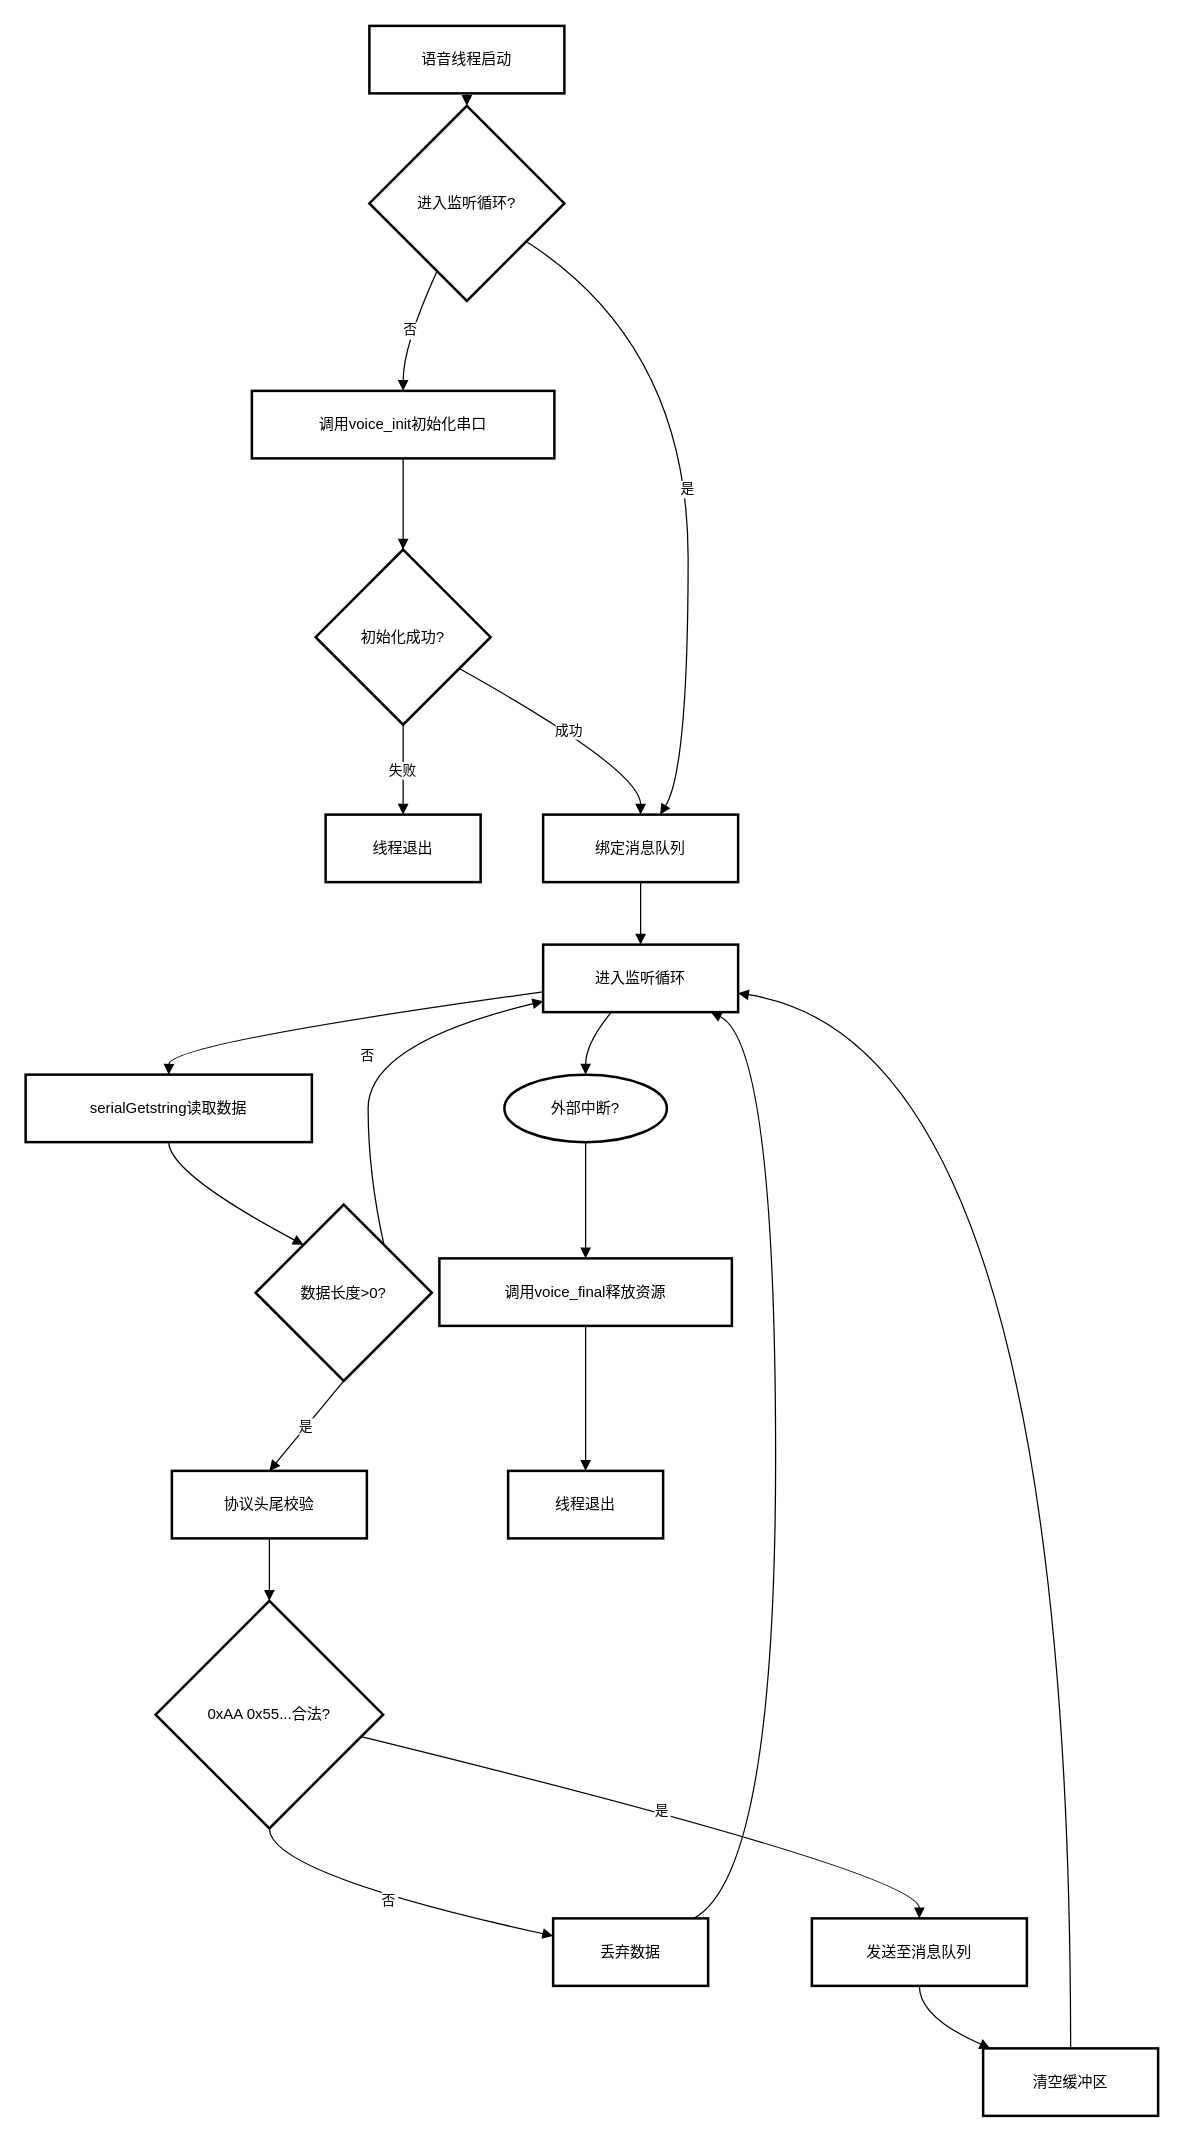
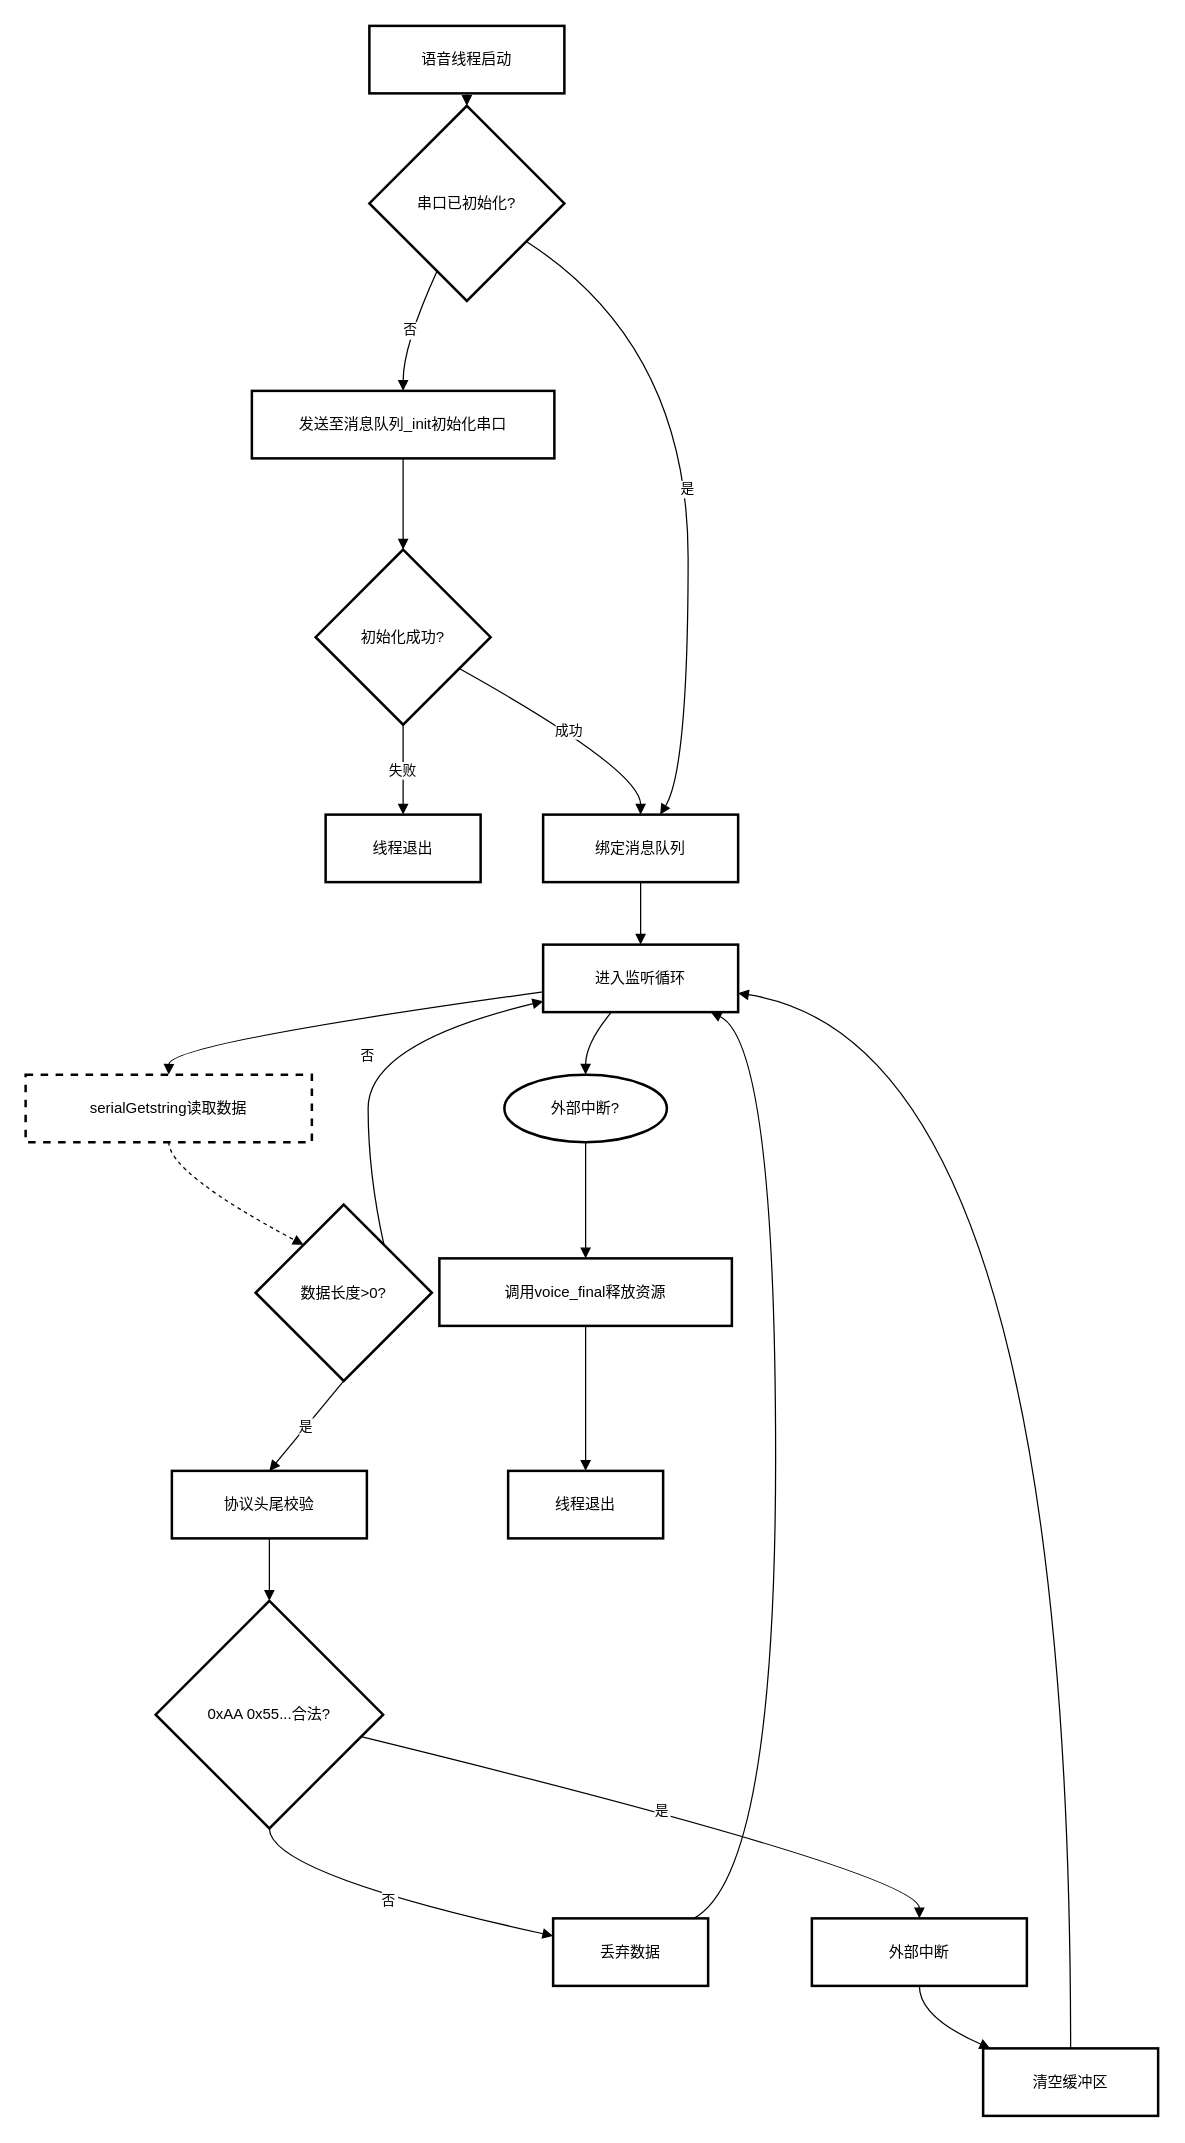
(467, 203) -> (467, 203)
(403, 424) -> (403, 424)
(169, 1108) -> (169, 1108)
(225, 1199) -> (225, 1199)
(919, 1952) -> (919, 1952)
